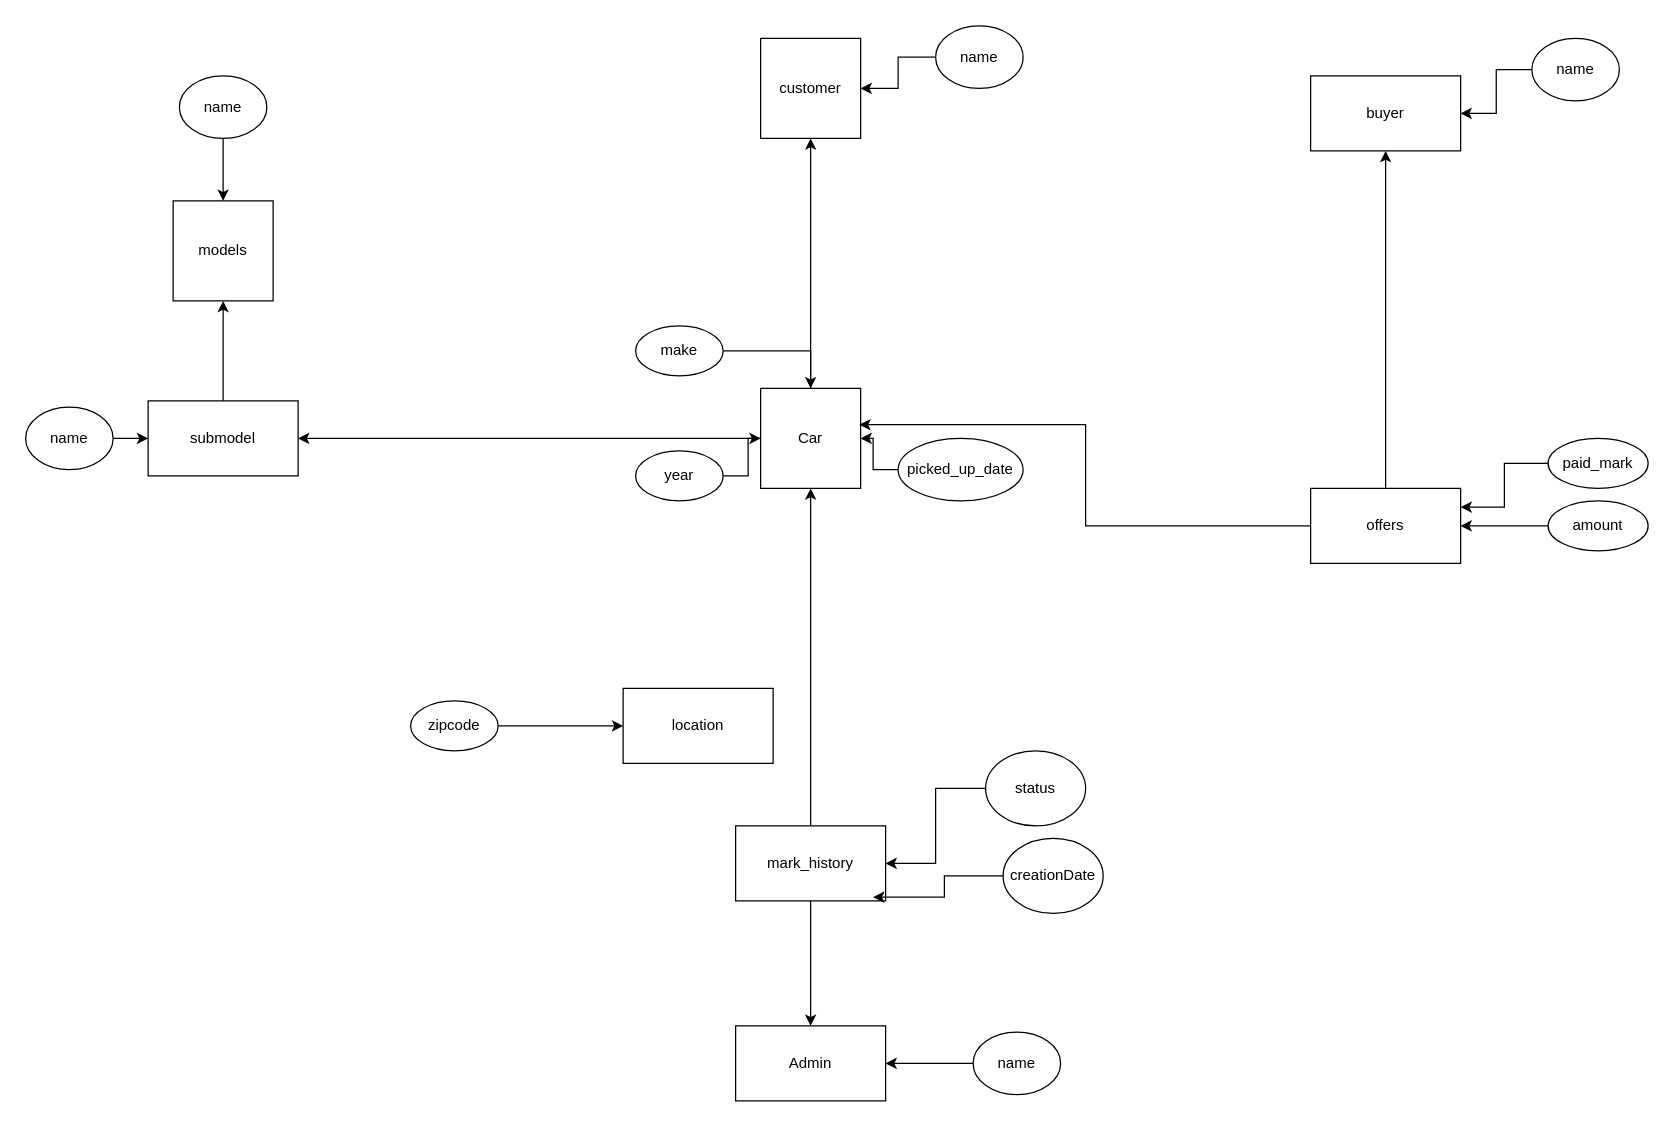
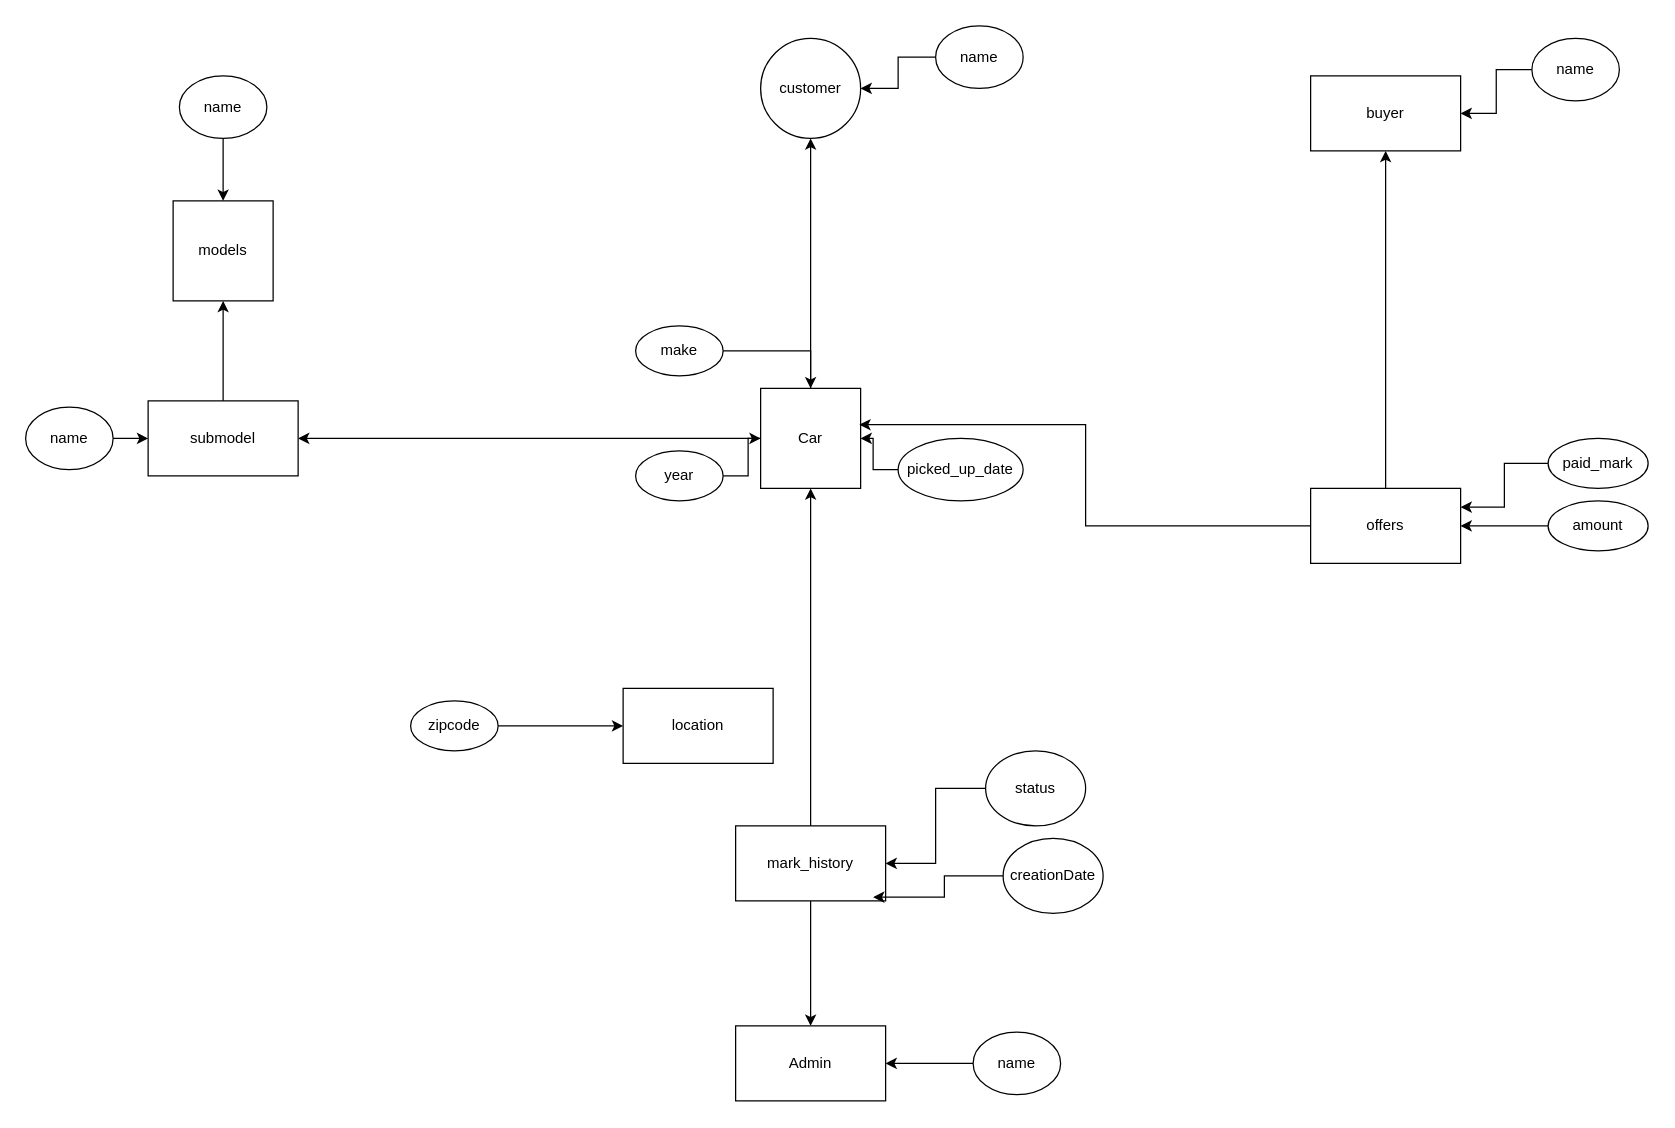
(811, 88) -> (811, 88)
